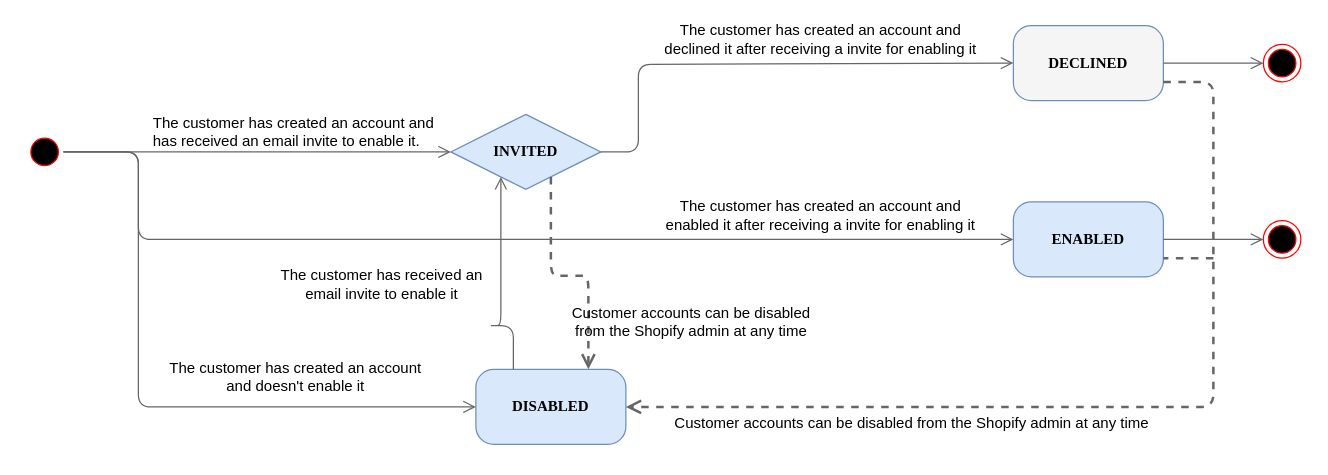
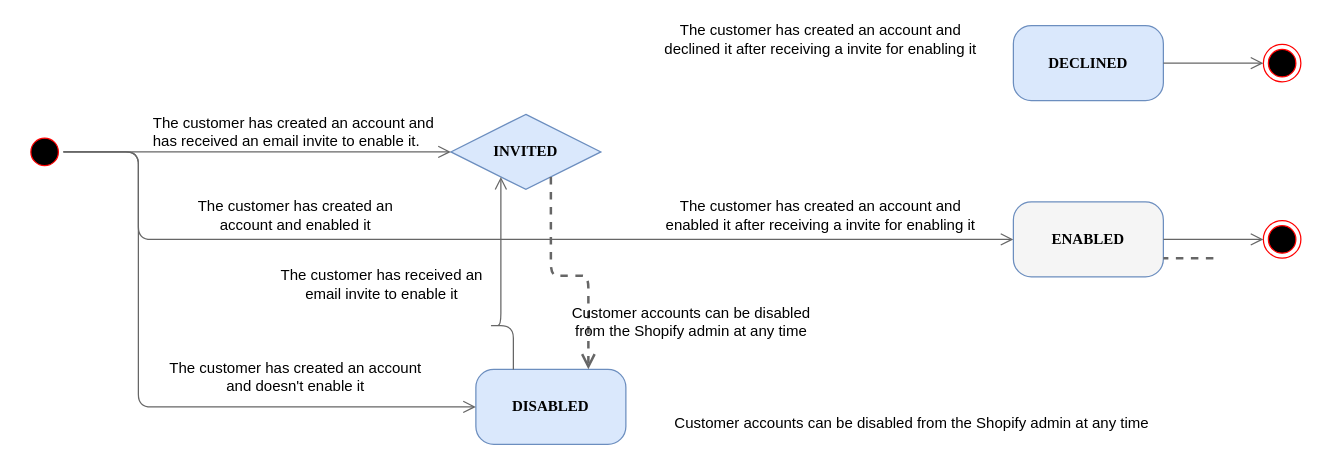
(1088, 63) -> (1088, 63)
(773, 64) -> none
none -> (296, 216)
(1088, 239) -> (1088, 239)
(999, 407) -> none
